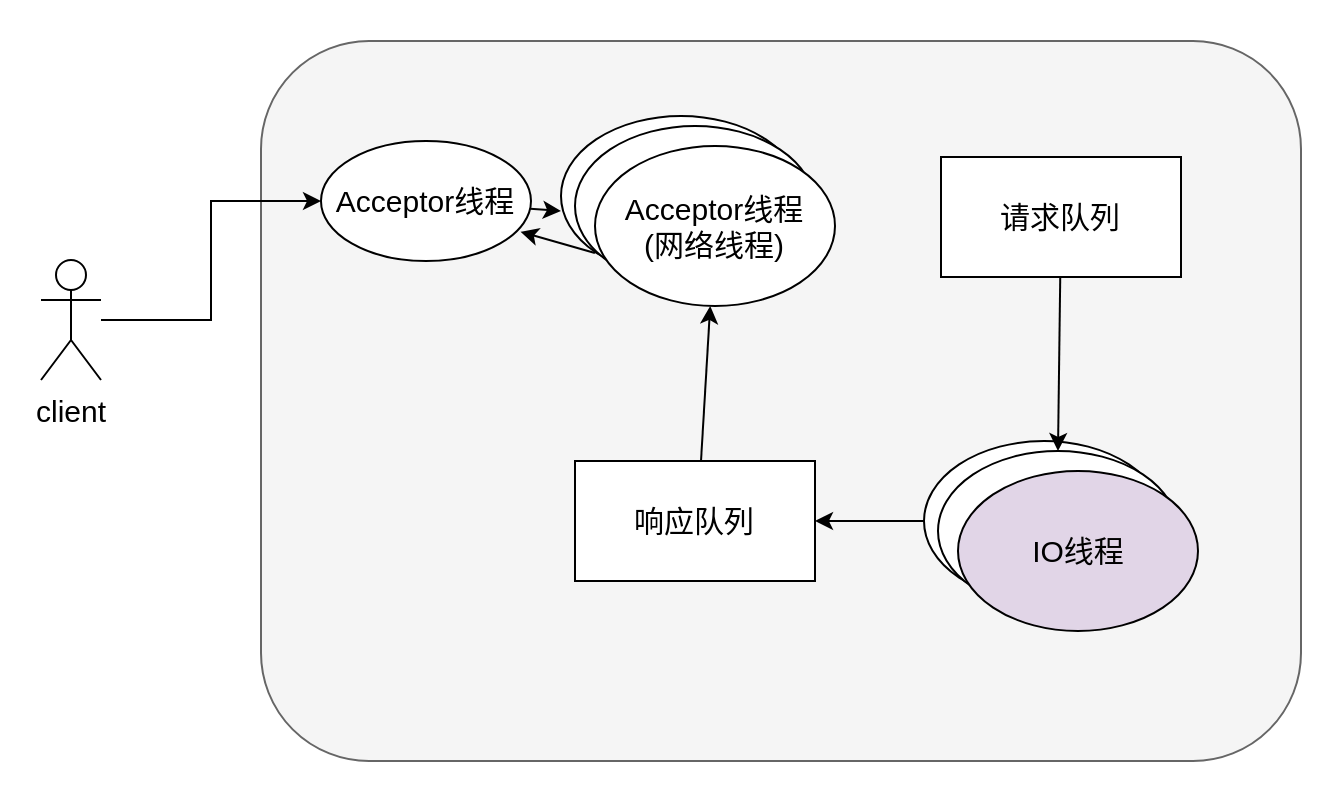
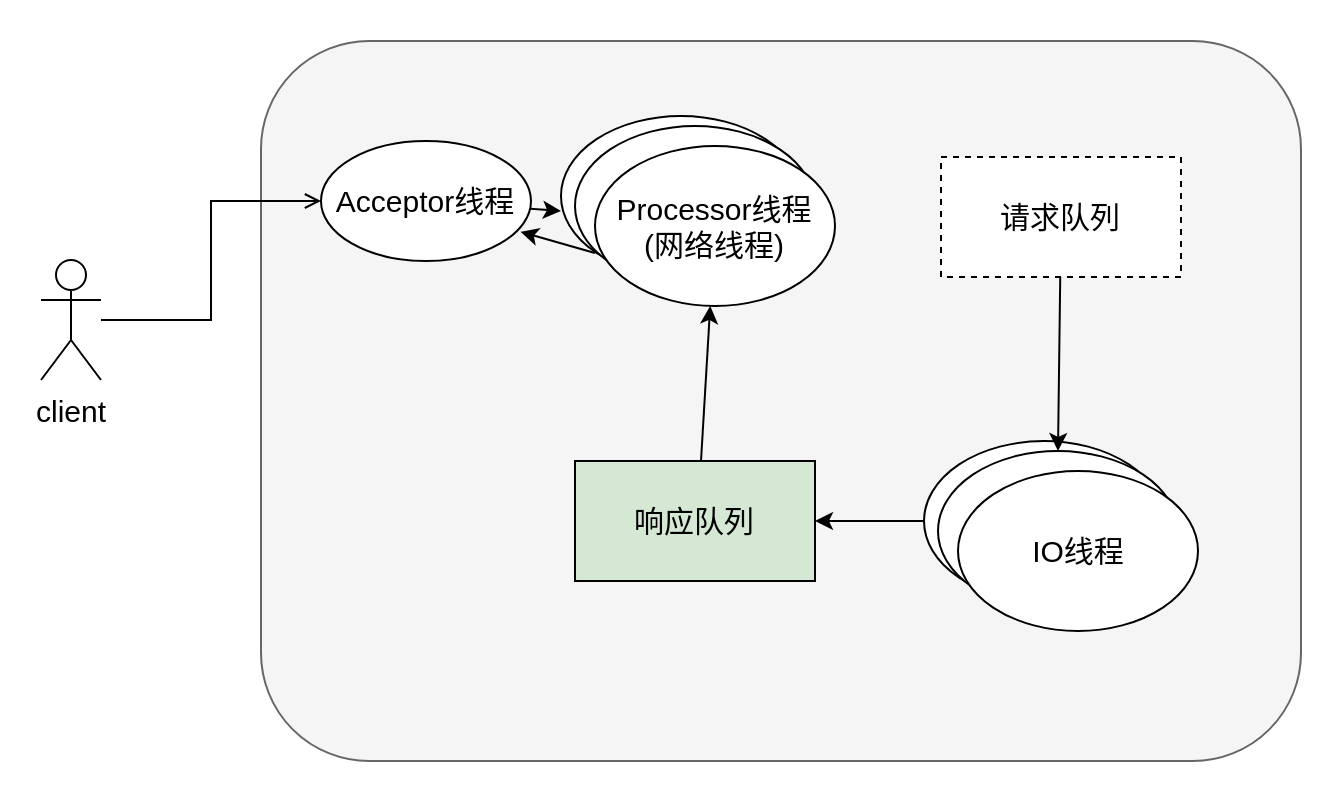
(306, 201) -> (308, 201)
(1061, 217) -> (1061, 217)
(715, 227) -> (715, 227)
(695, 521) -> (695, 521)
(1078, 551) -> (1078, 551)
